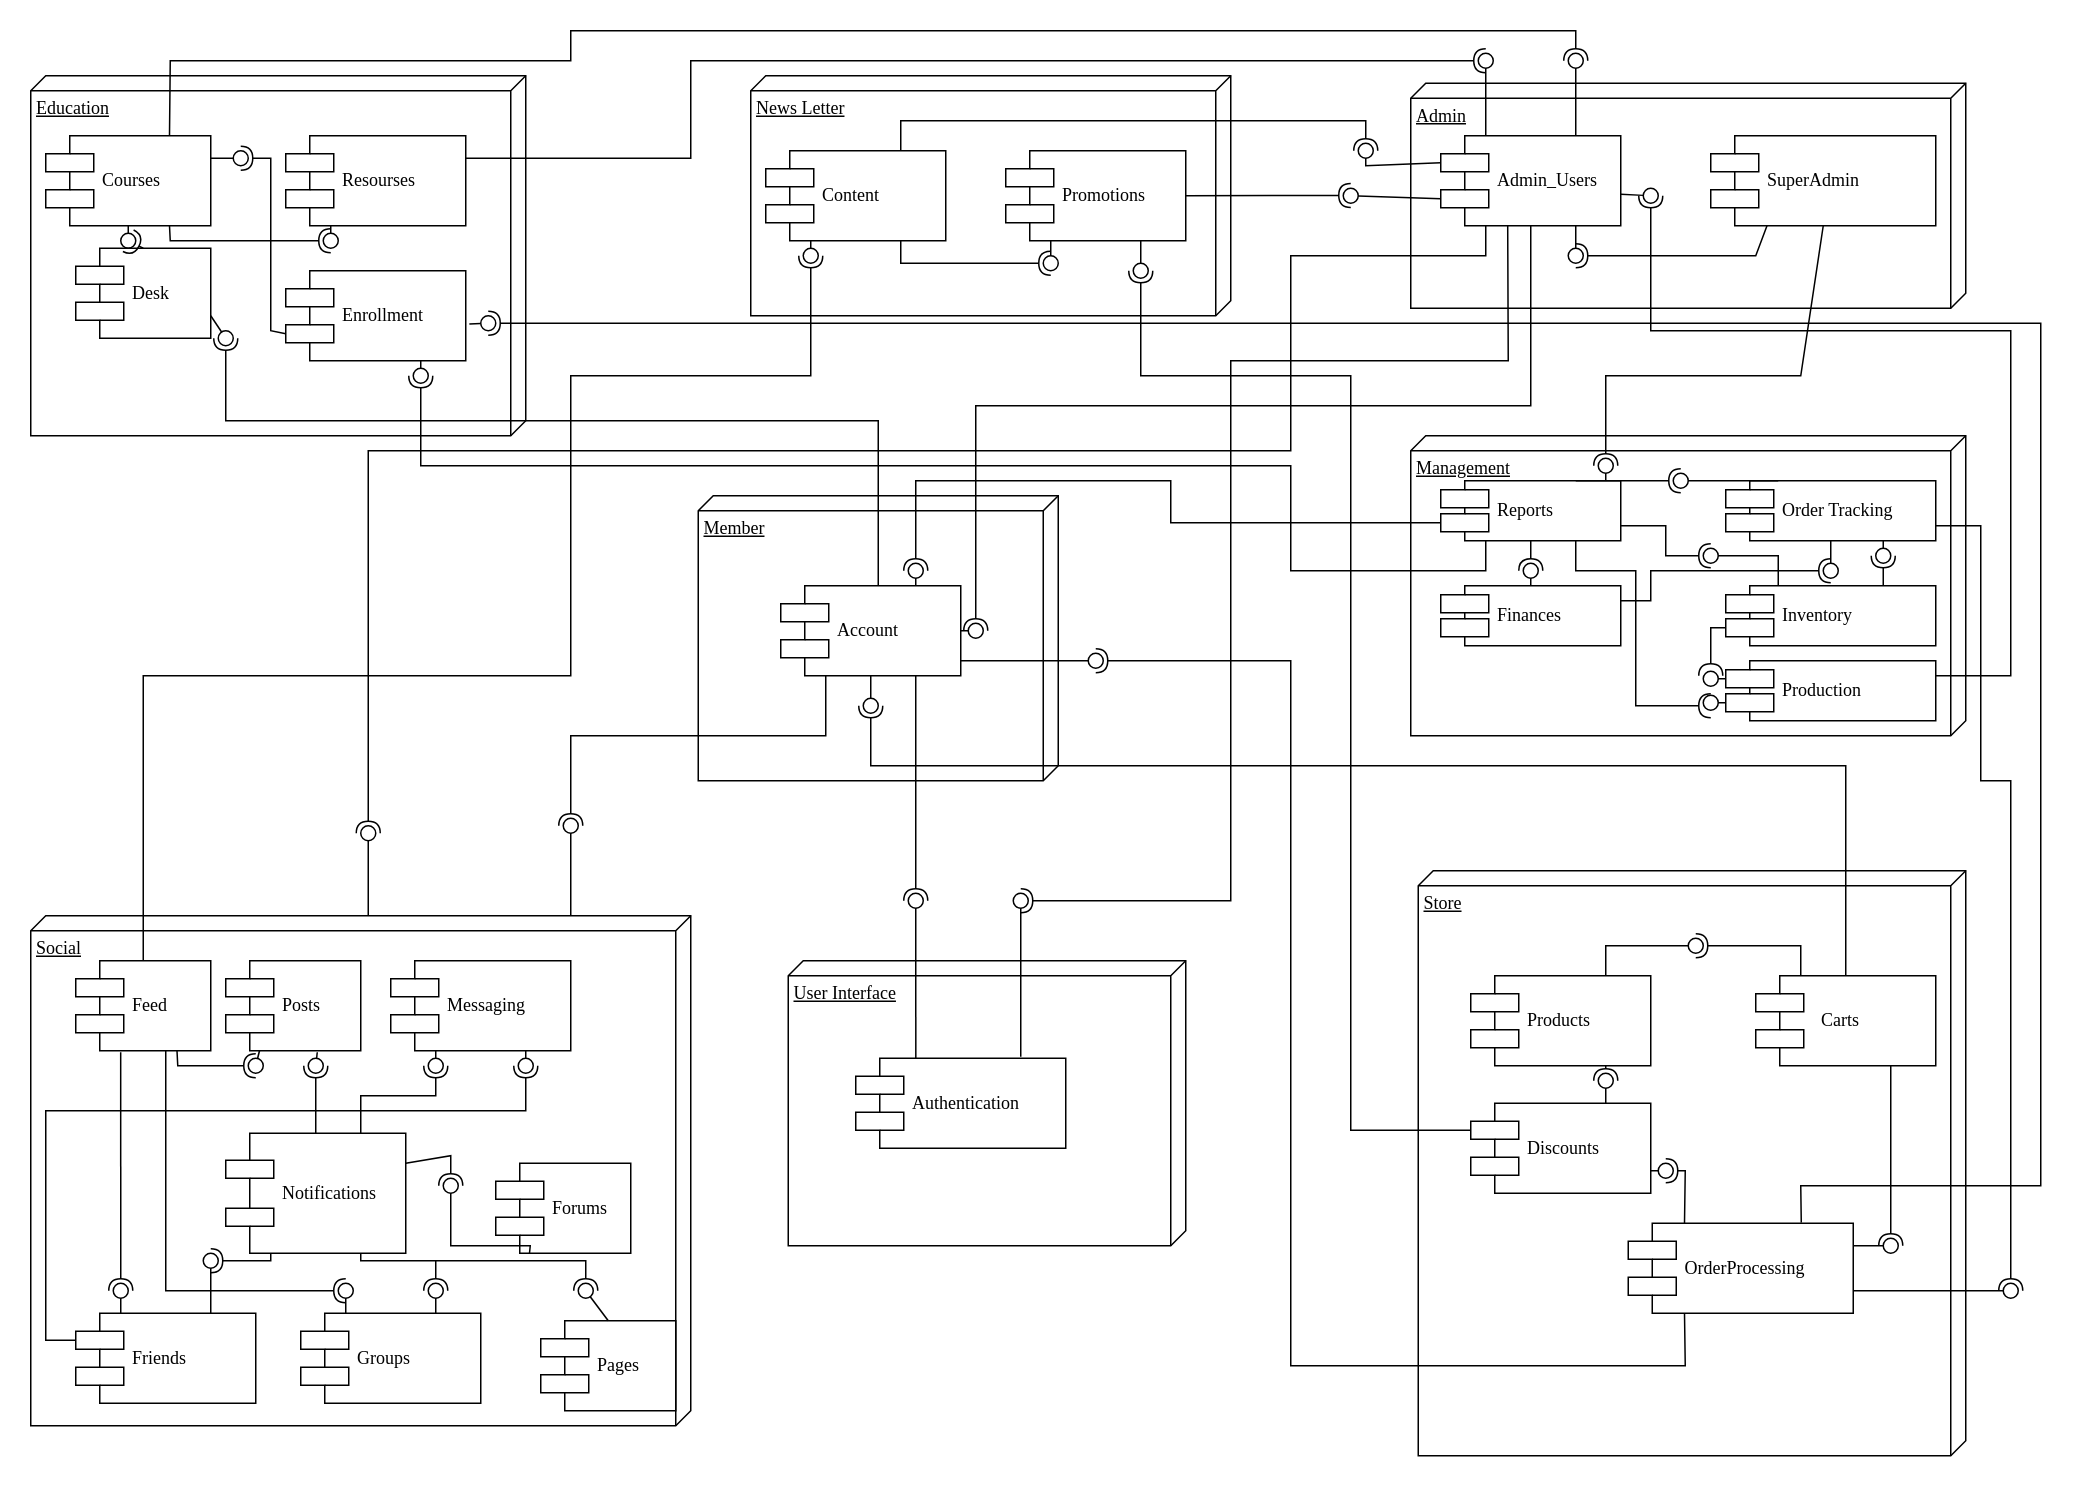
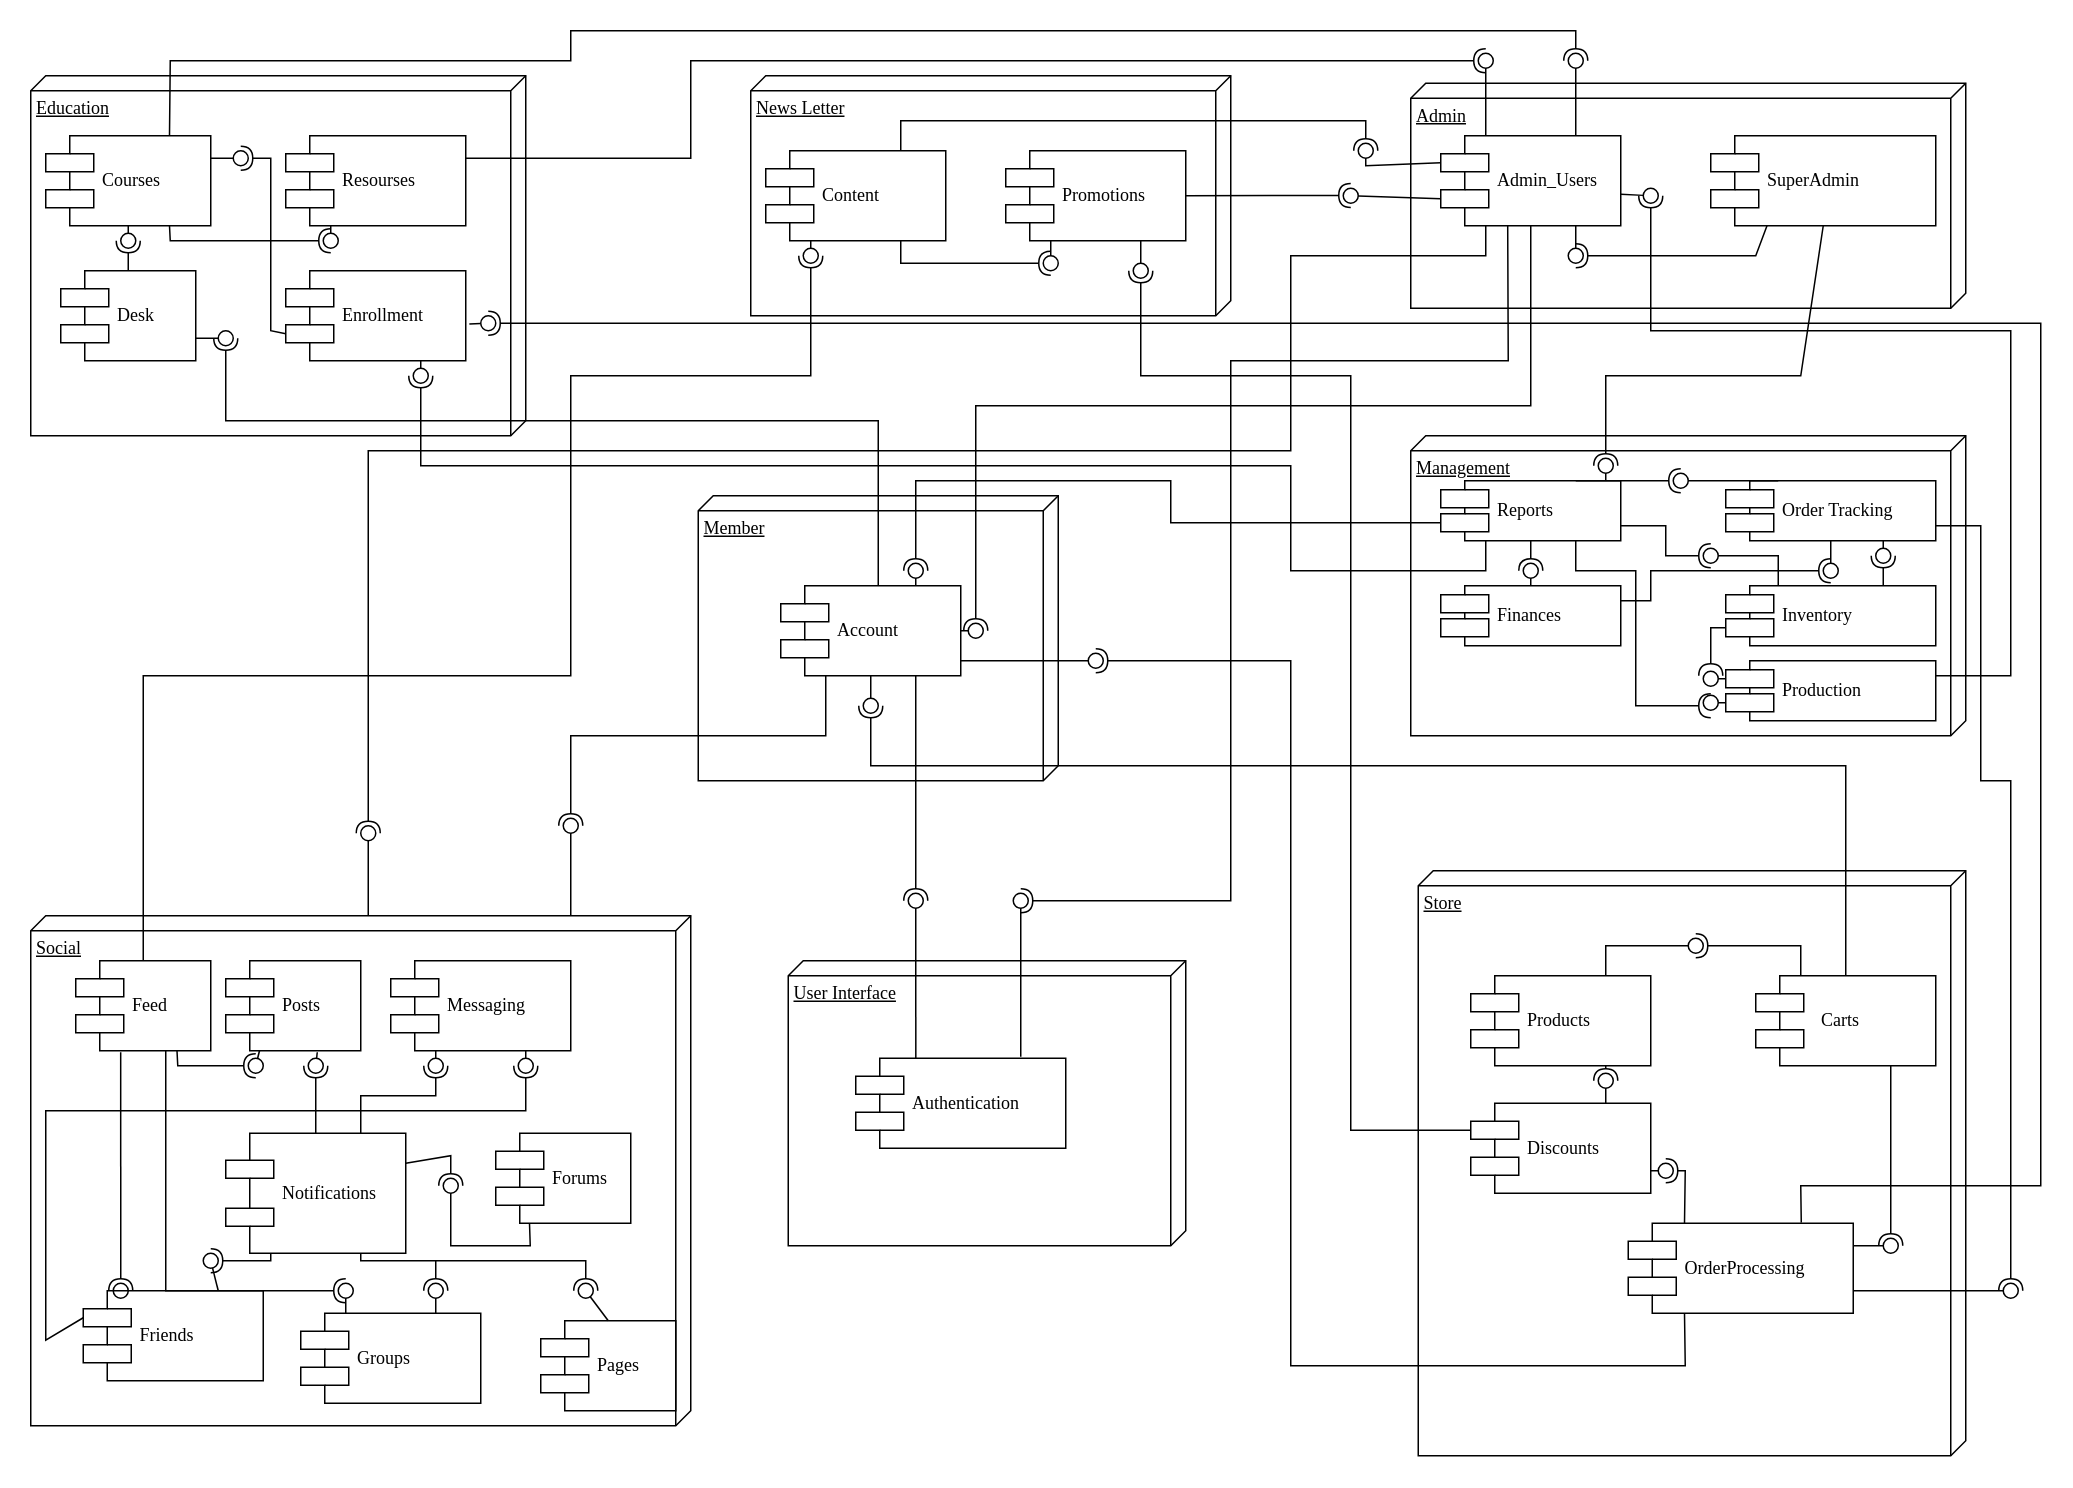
(143, 293) -> (128, 316)
(563, 1208) -> (563, 1178)
(166, 1358) -> (173, 1336)
